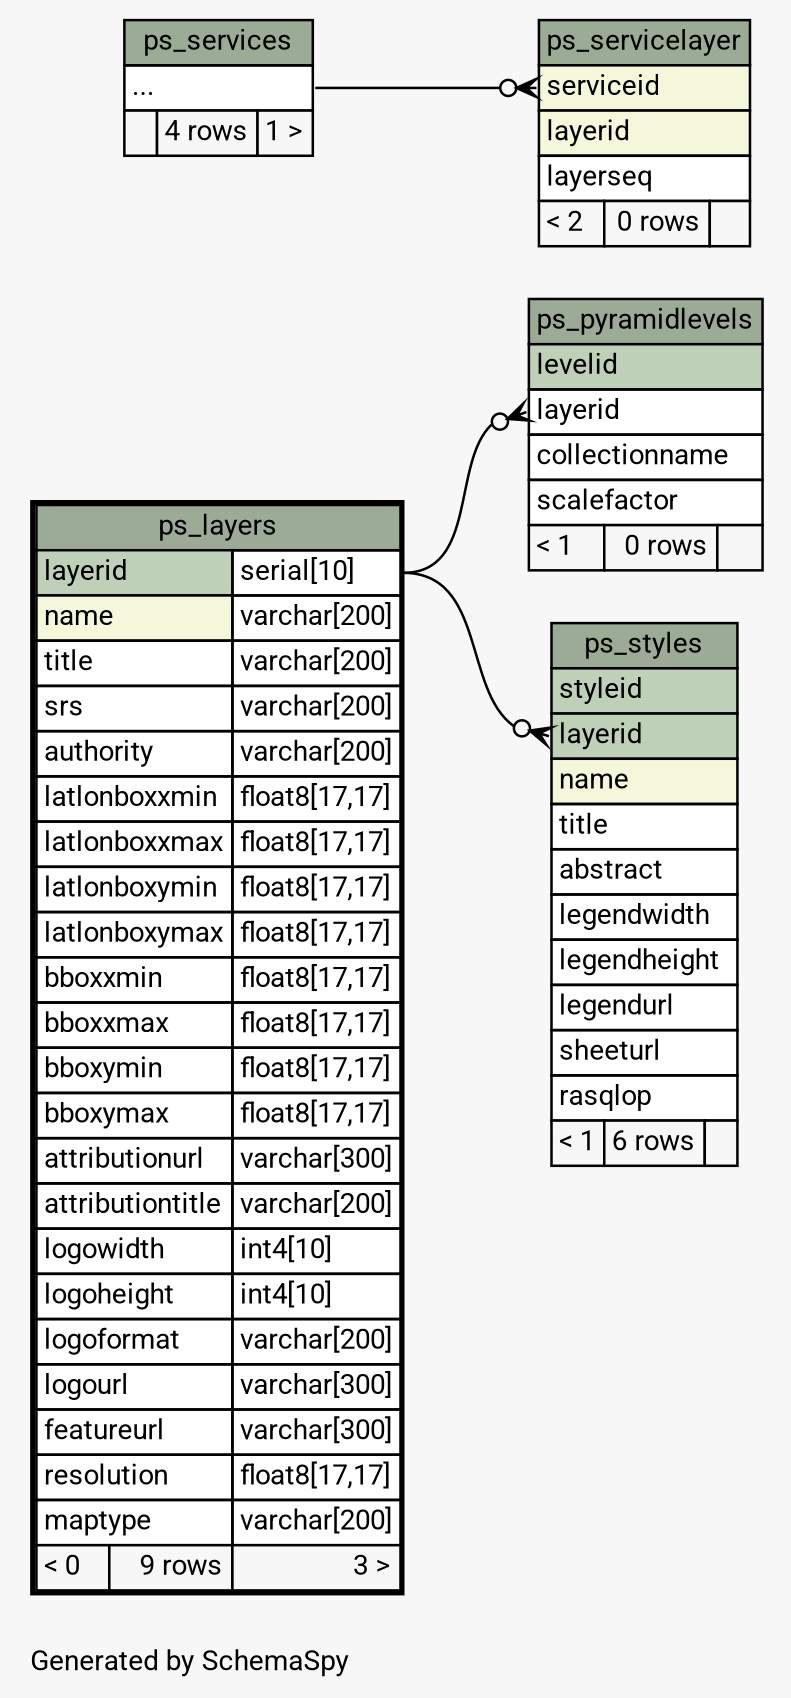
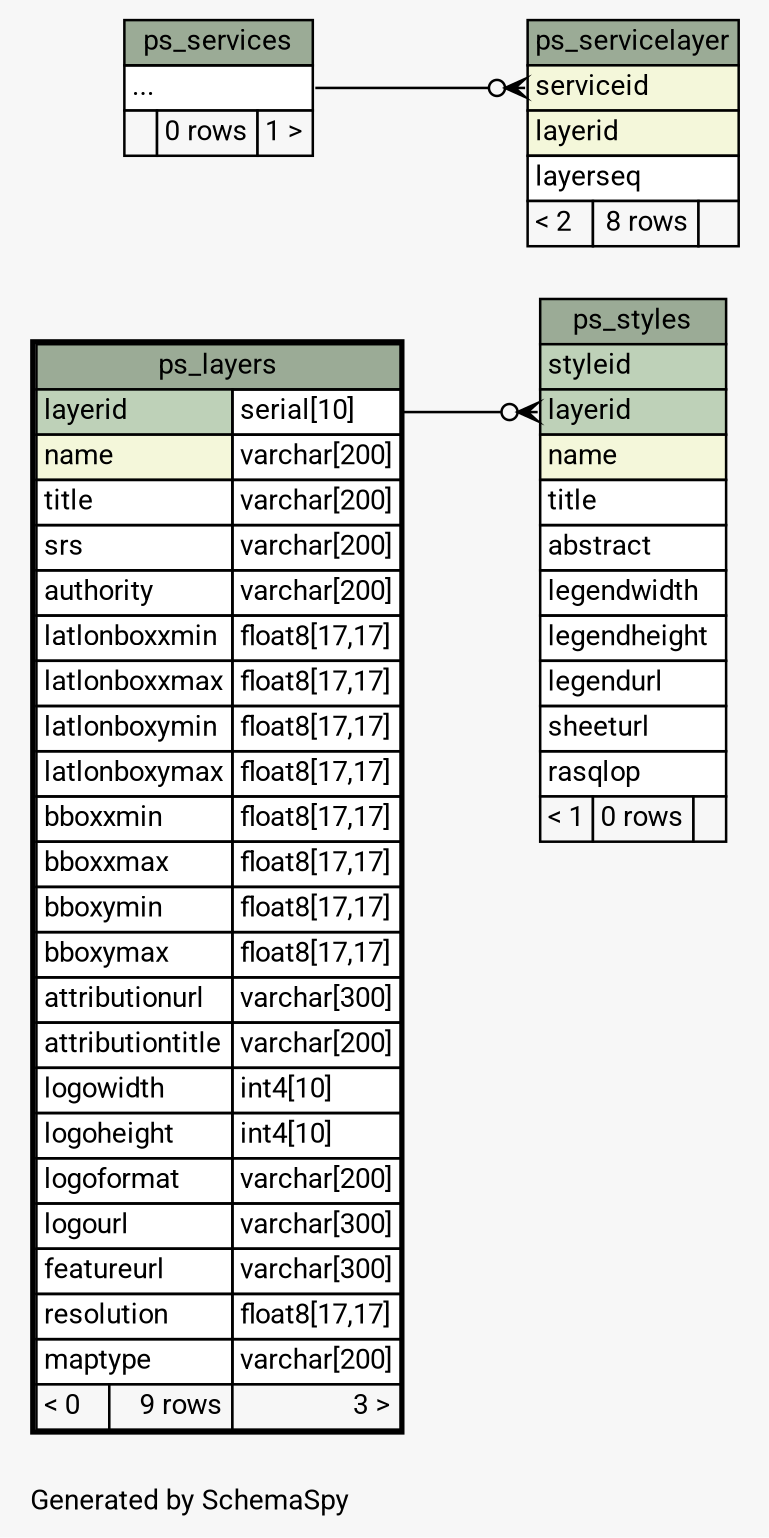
(207, 132) -> (207, 132)
(660, 222) -> (648, 222)
(644, 435) -> none
(655, 1142) -> (643, 818)
